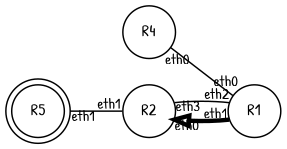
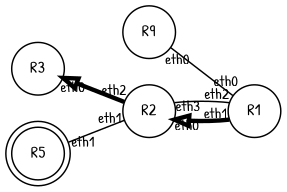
(149, 32) -> (149, 32)
none -> (38, 69)
